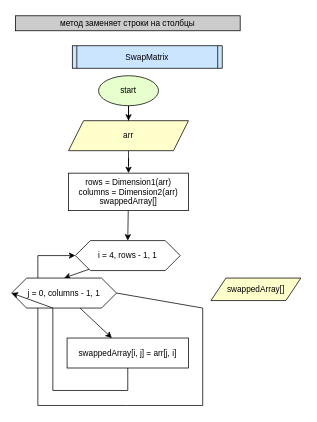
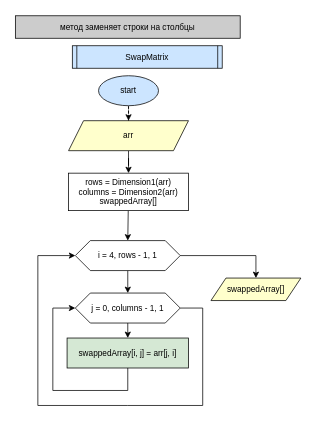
(128, 23) -> (128, 27)
(129, 90) -> (129, 90)
(129, 107) -> (129, 107)
none -> (219, 255)
(64, 293) -> (128, 308)
(128, 353) -> (128, 353)
